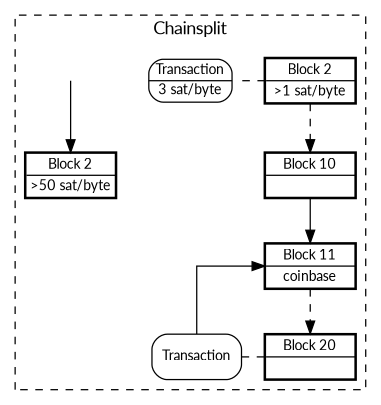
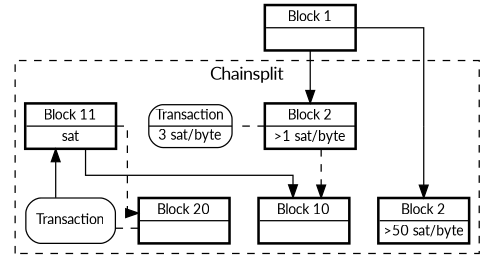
none -> (310, 28)
(310, 214) -> (181, 175)
(310, 277) -> (71, 137)
